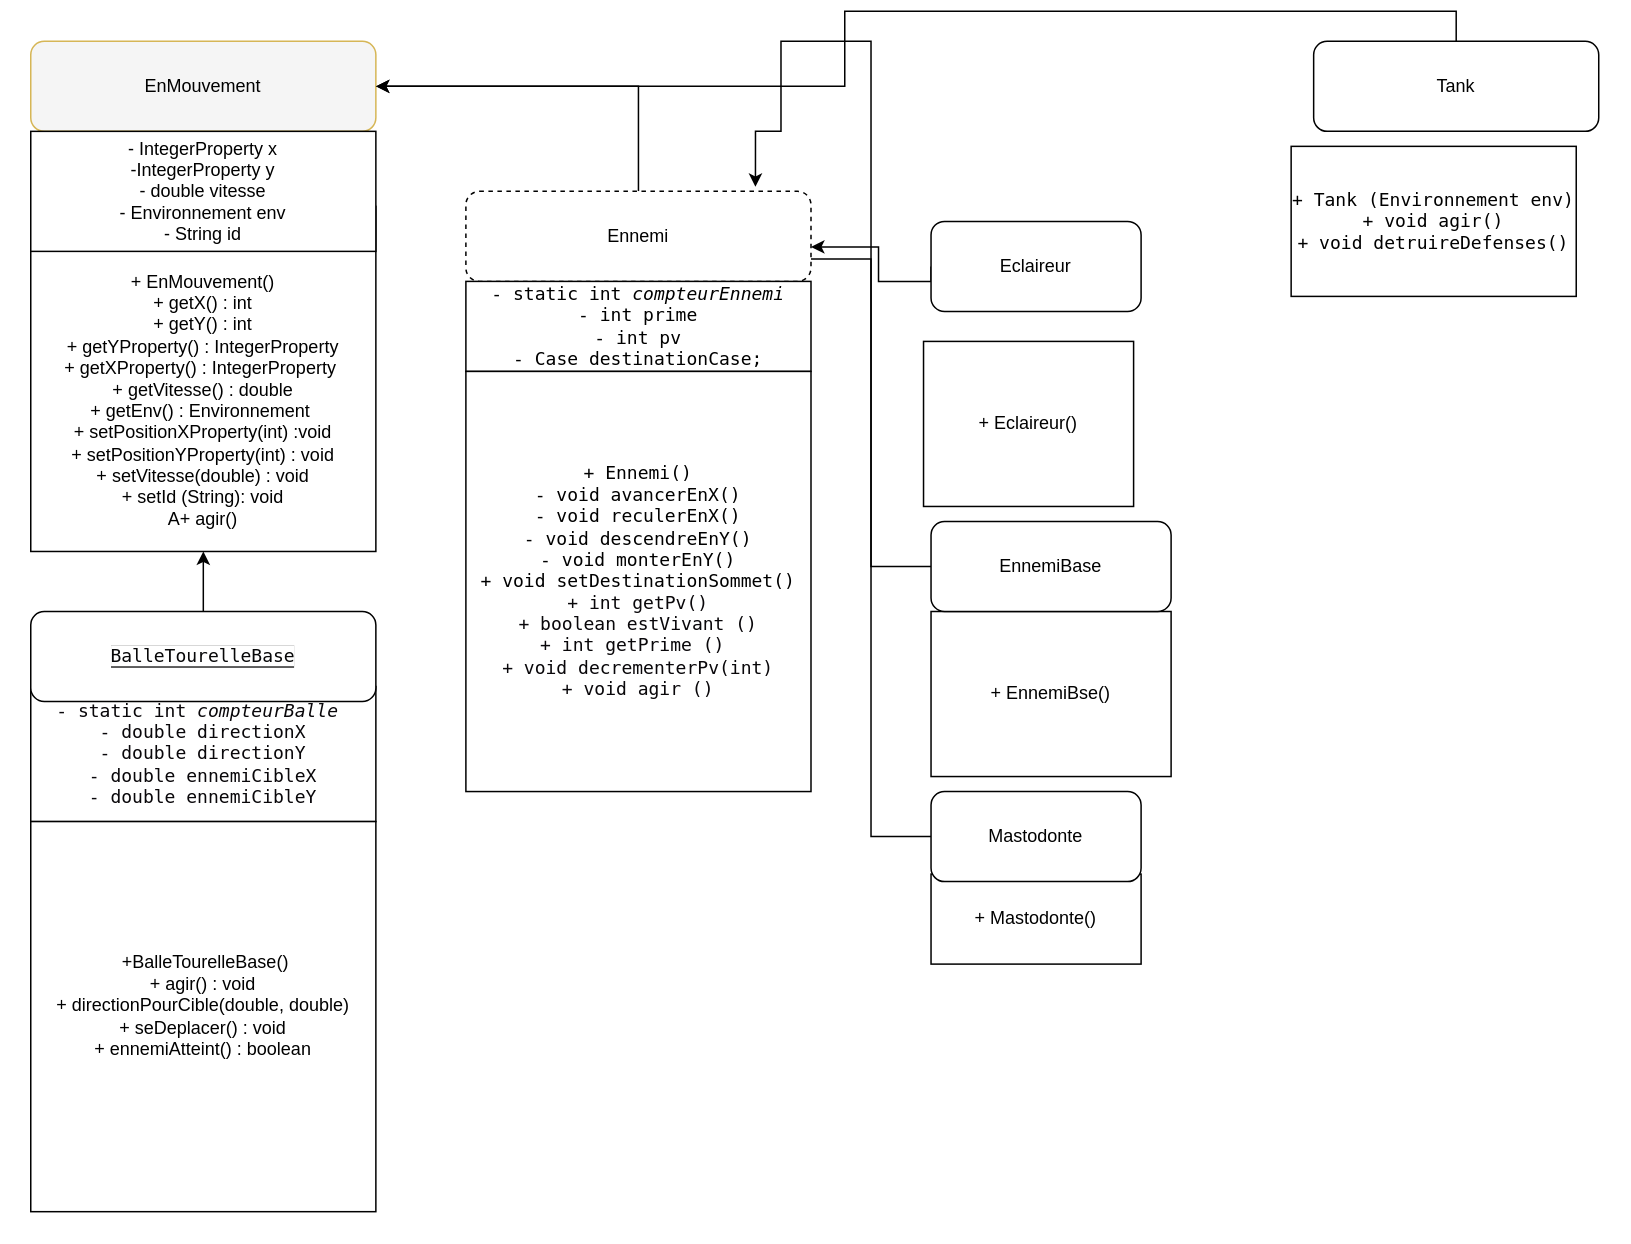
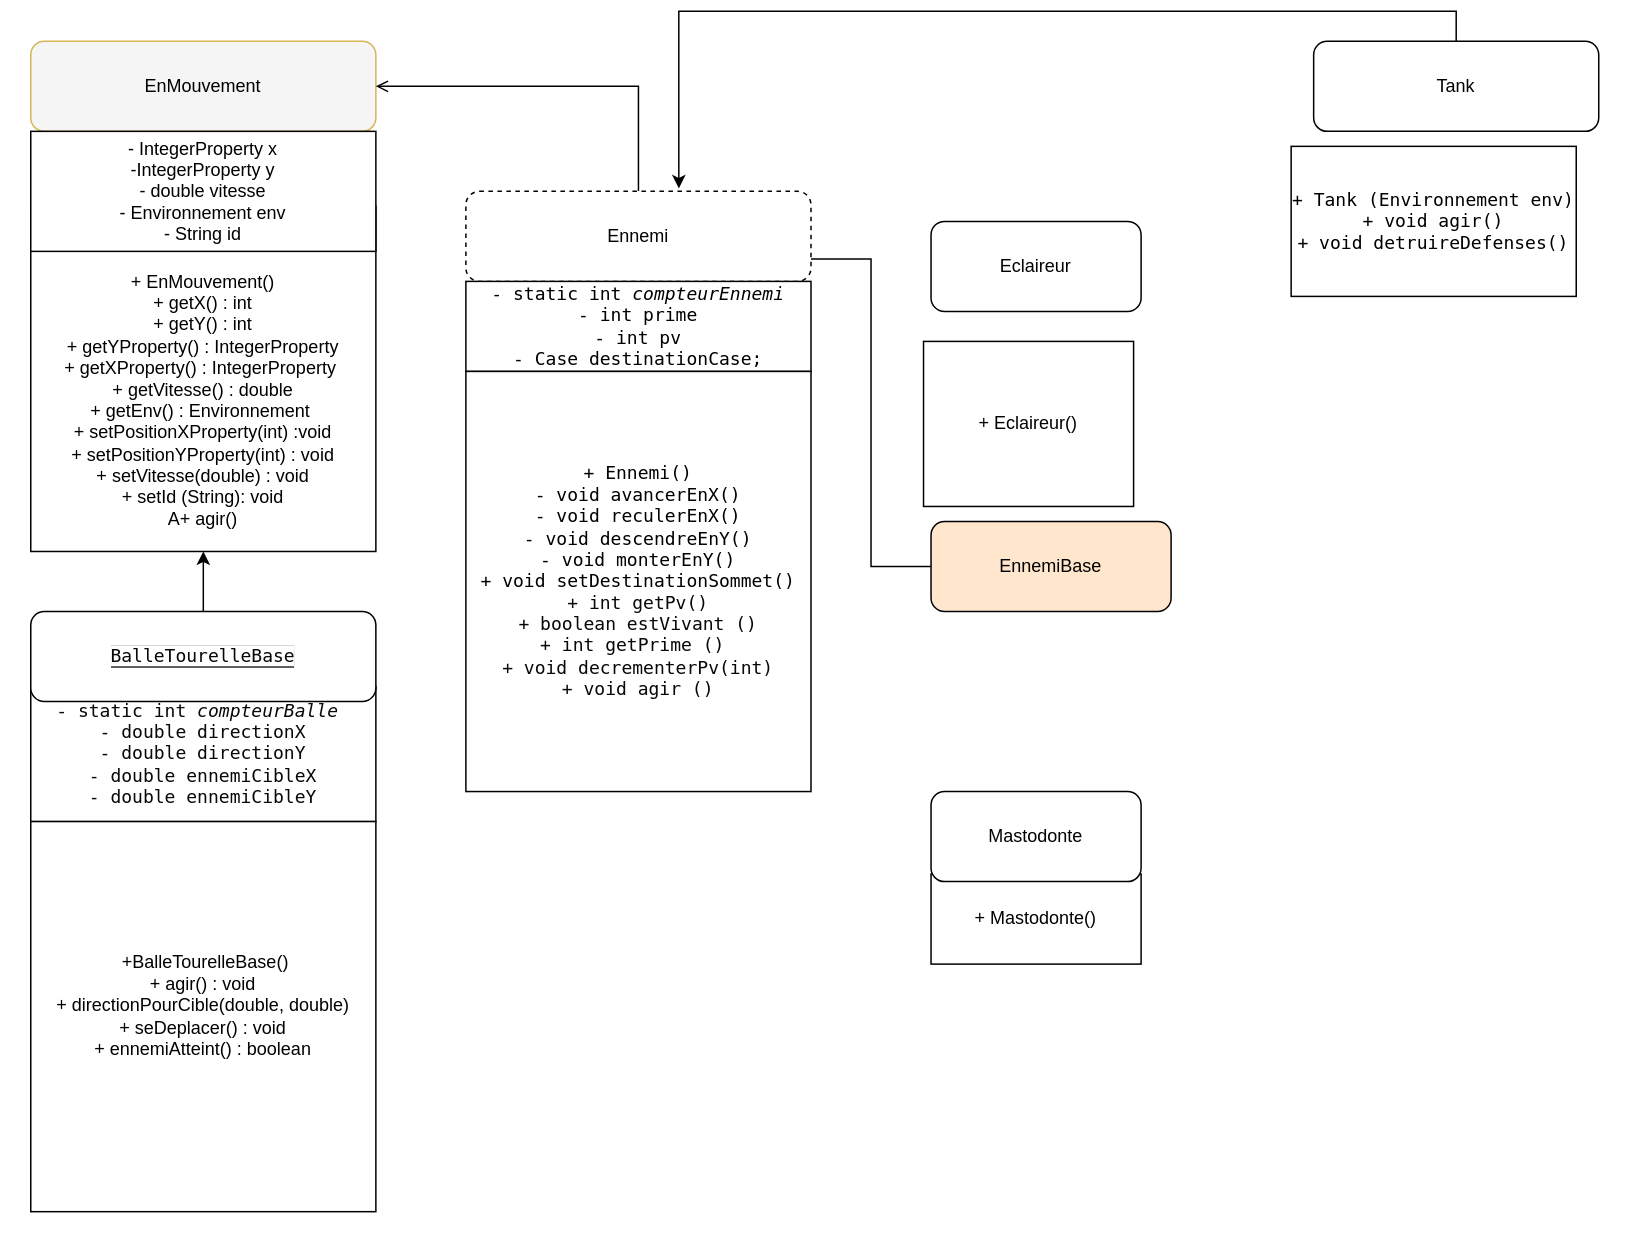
(854, 41) -> none
(783, 86) -> (680, 11)
(638, 88) -> (382, 86)
(878, 263) -> none
(1051, 566) -> (1051, 566)
(1051, 694) -> none
